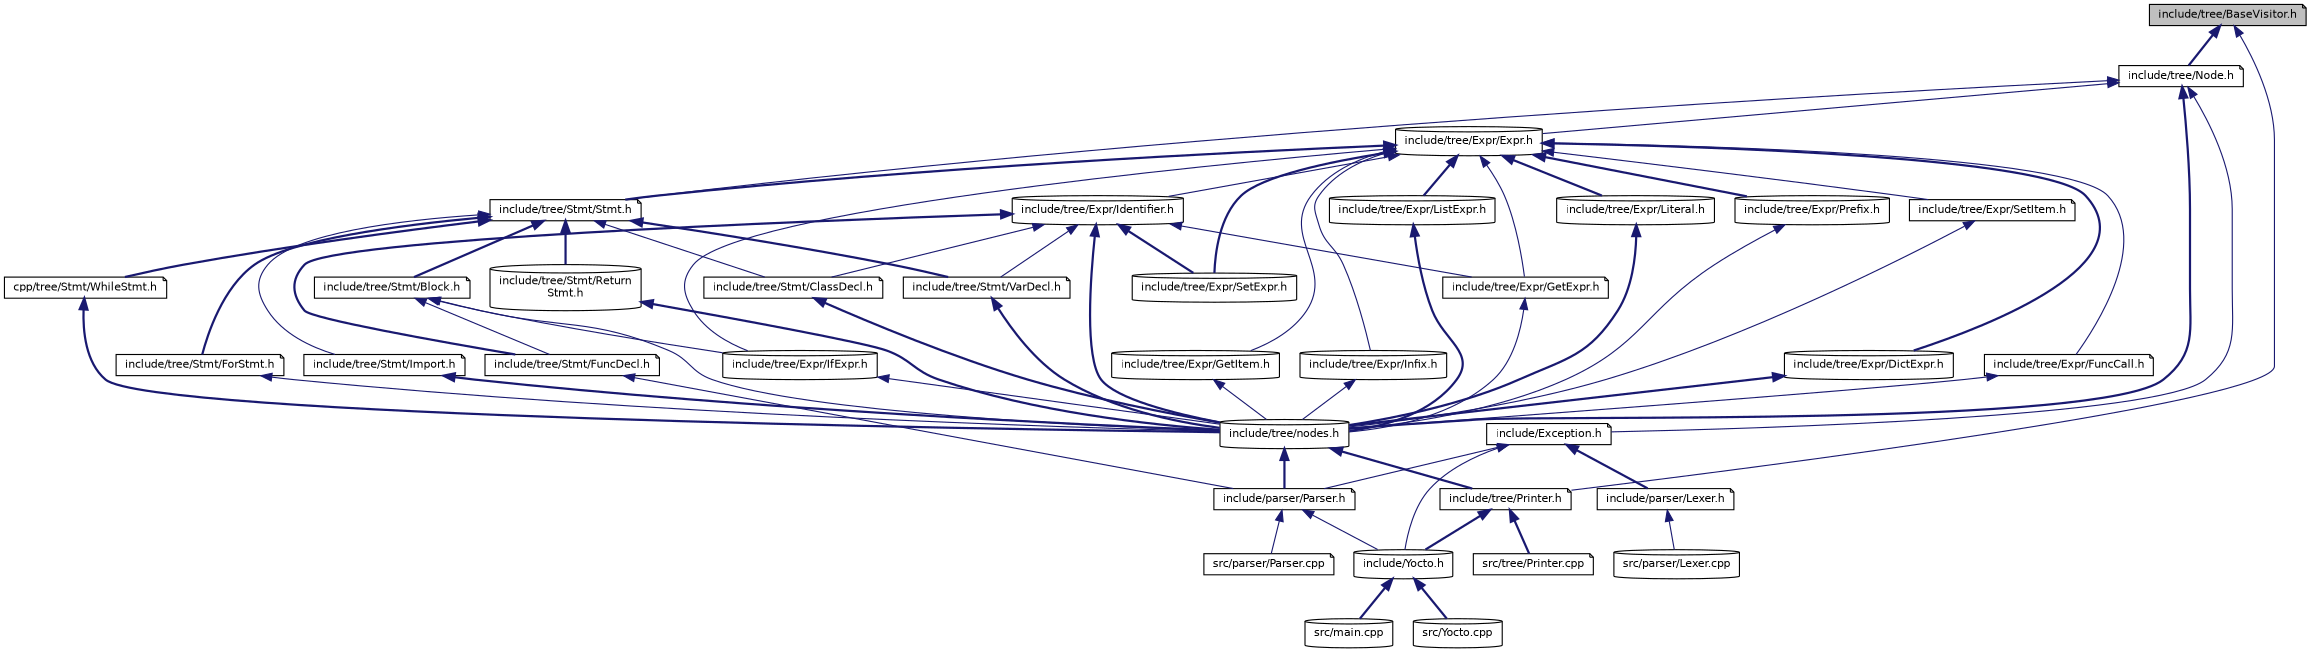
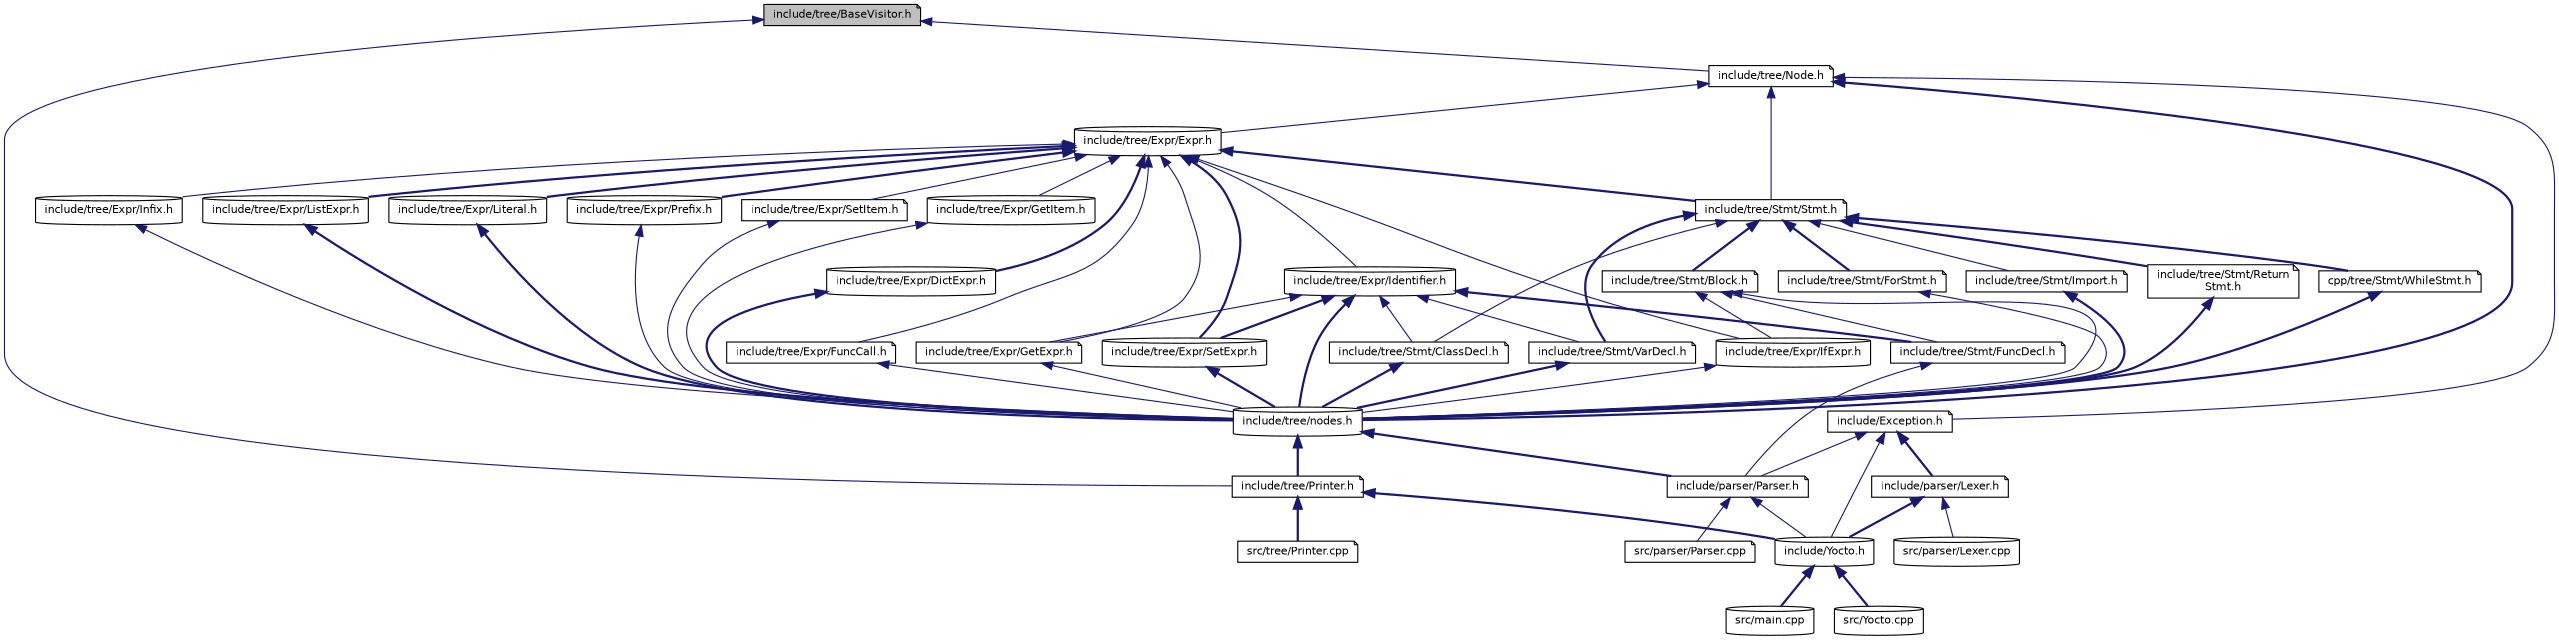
(2201, 50) -> (1320, 46)
(566, 288) -> (2223, 281)
none -> (1246, 390)
none -> (1881, 520)
